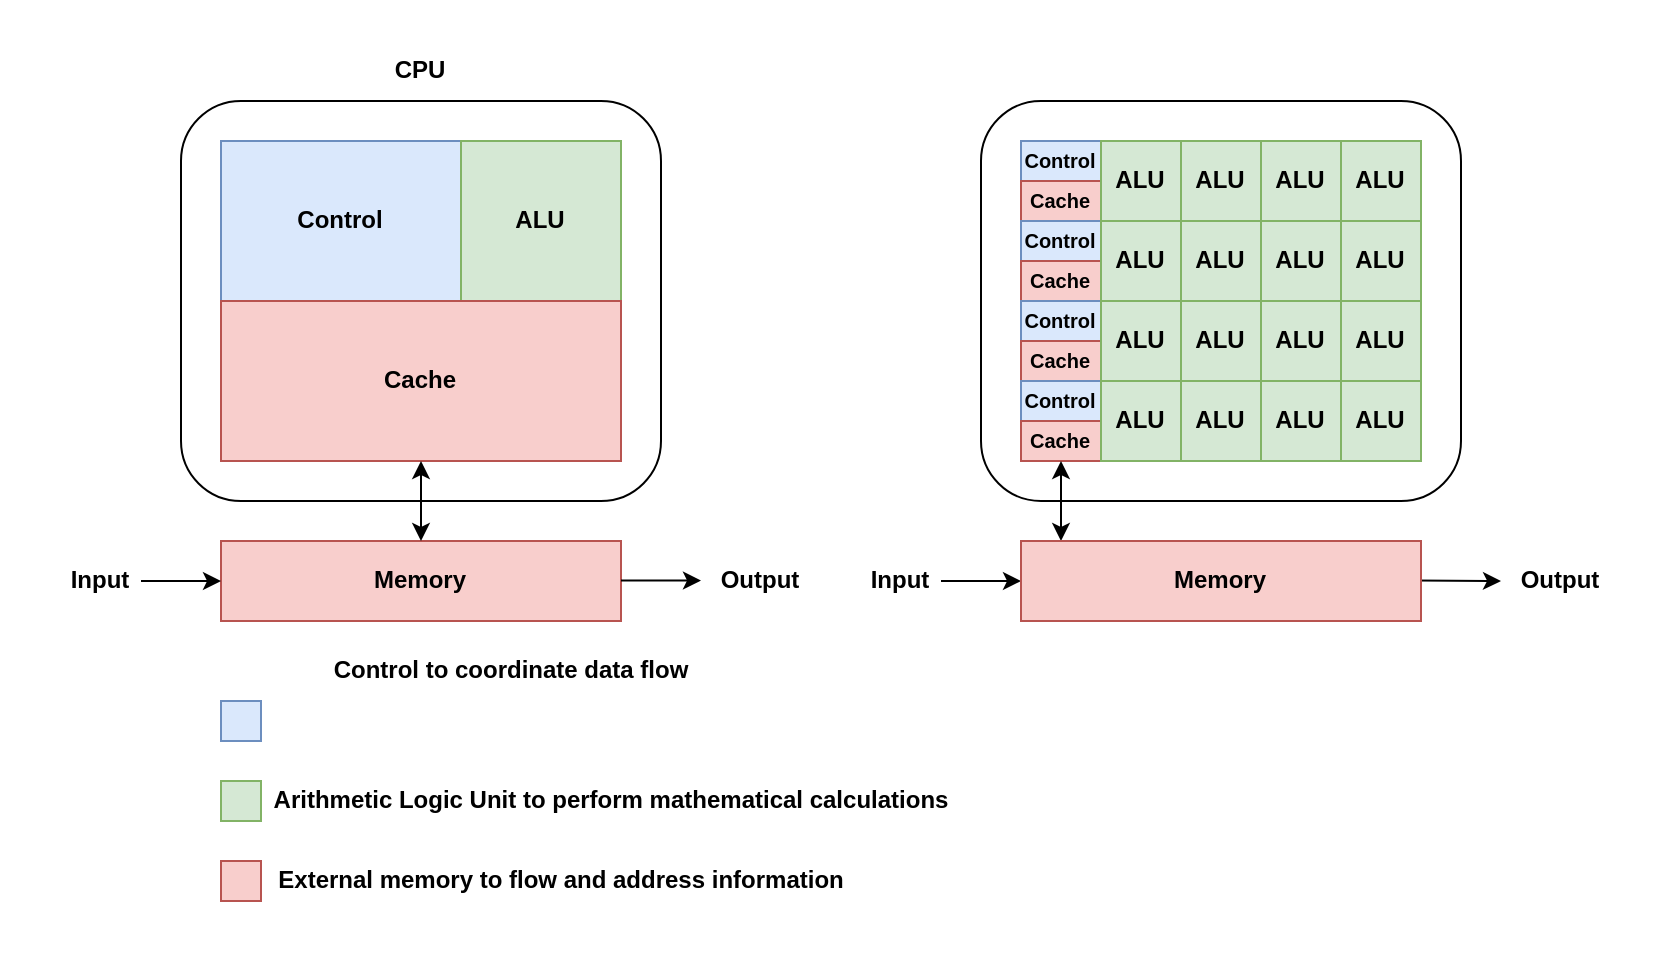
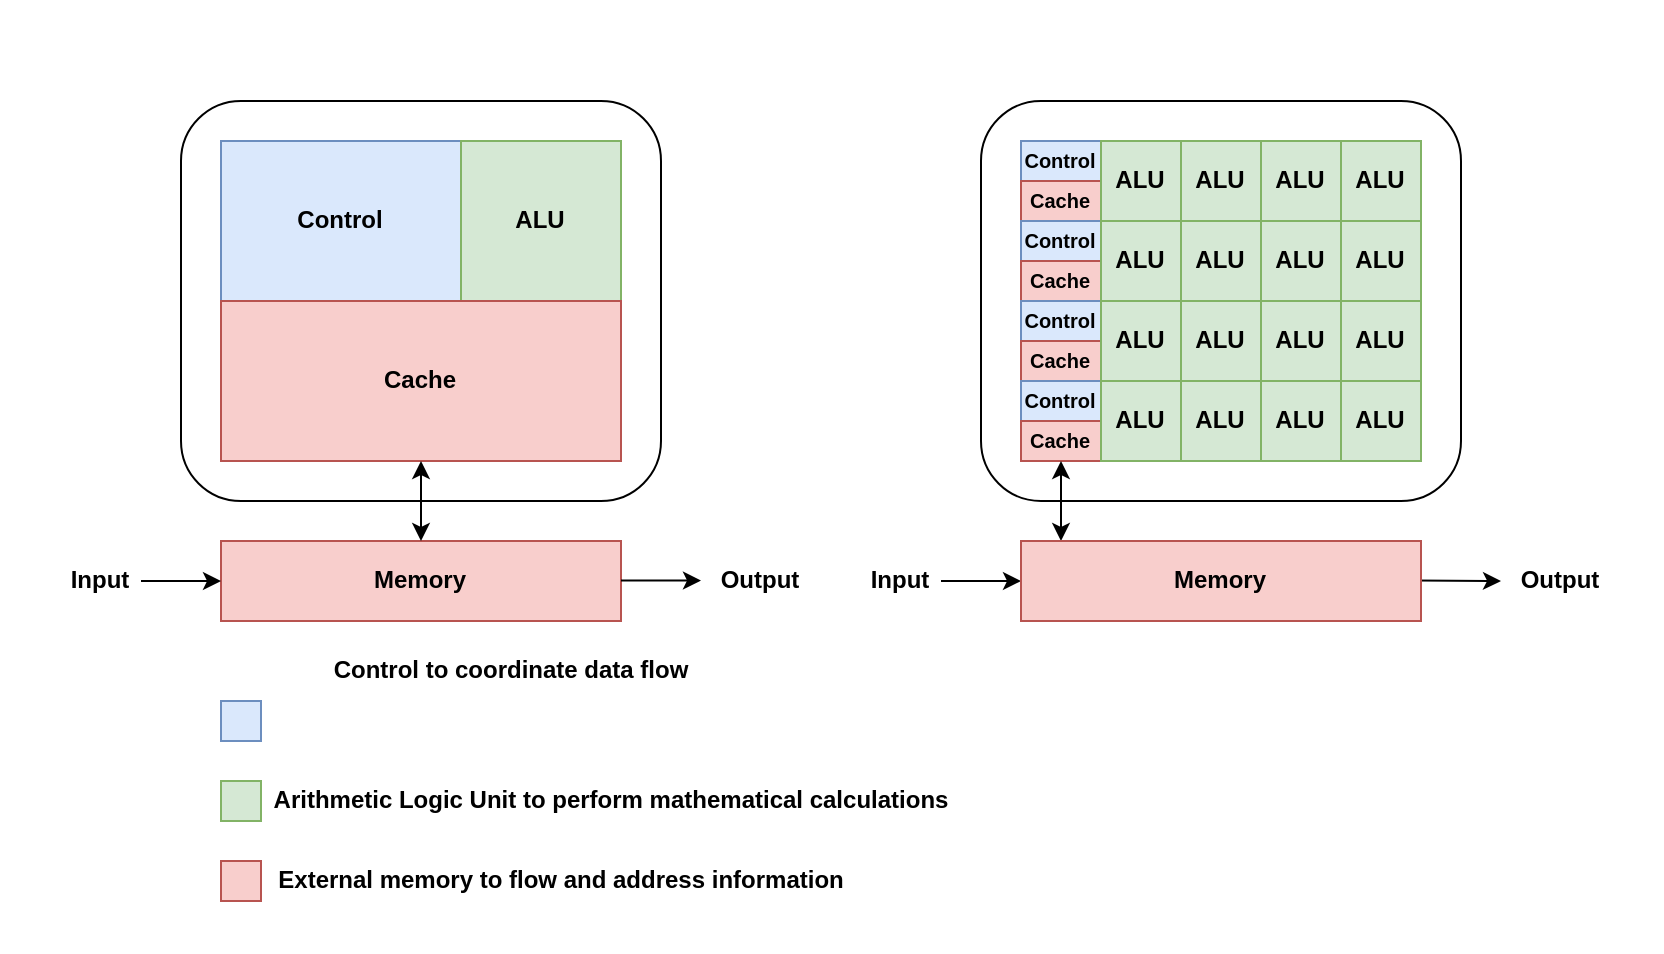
(421, 71) -> none
